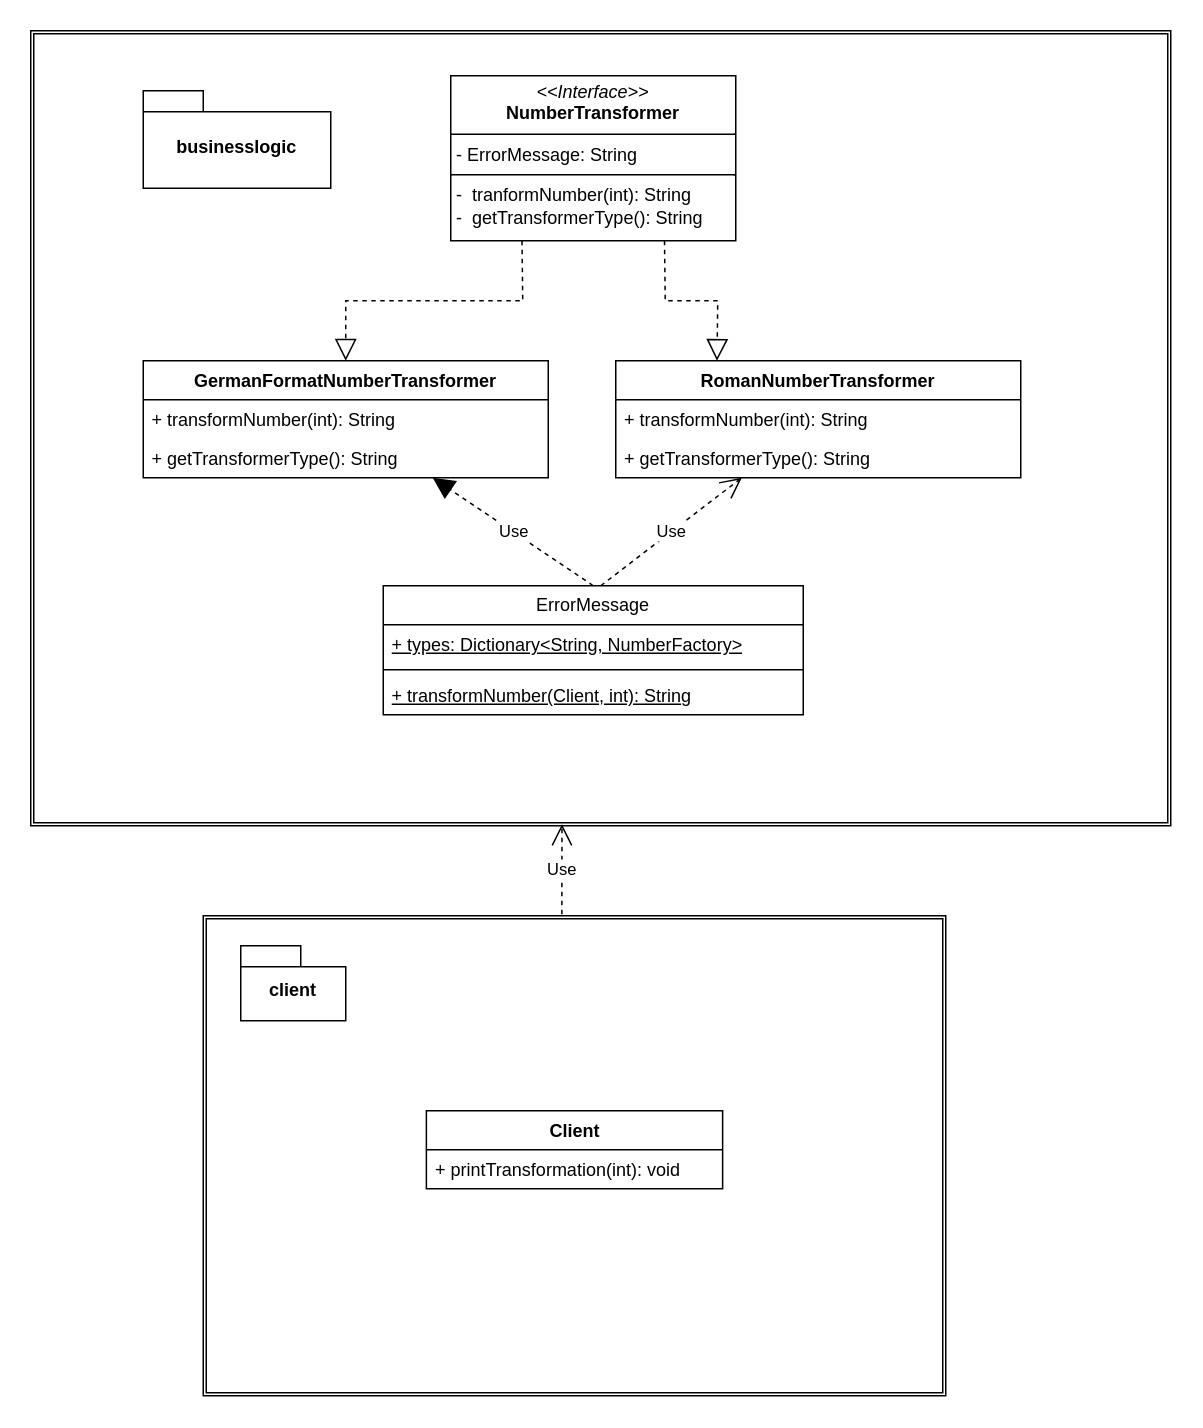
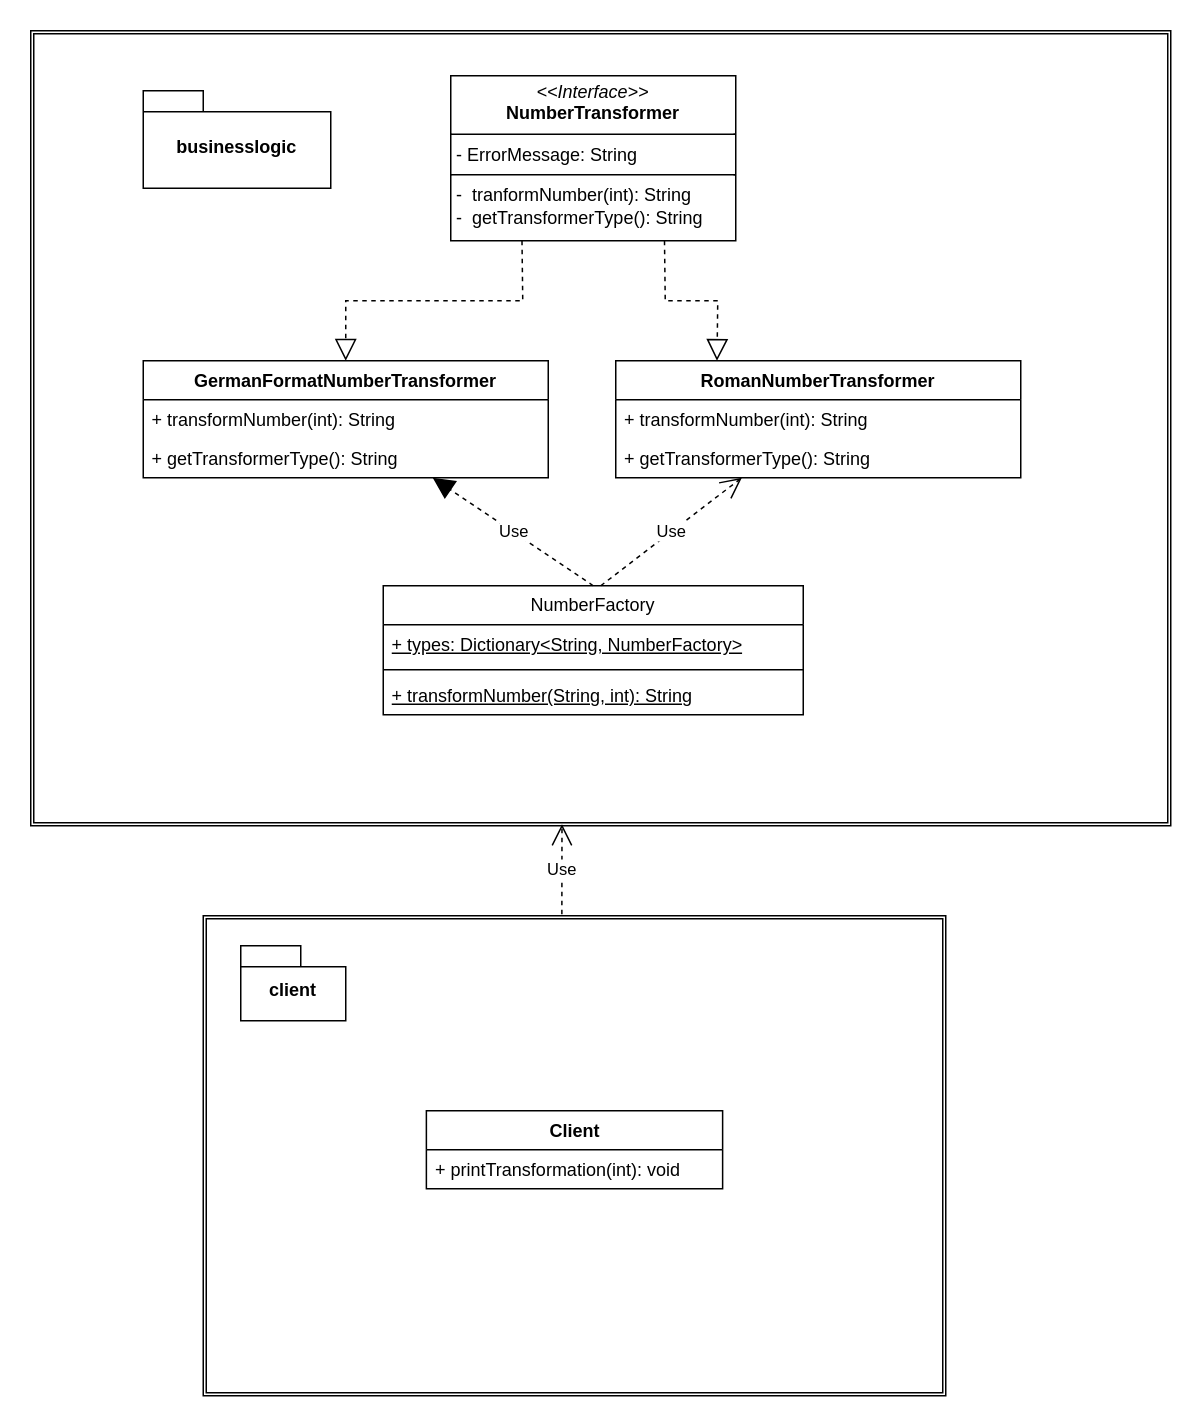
(593, 605) -> (593, 605)
(563, 697) -> (565, 697)
